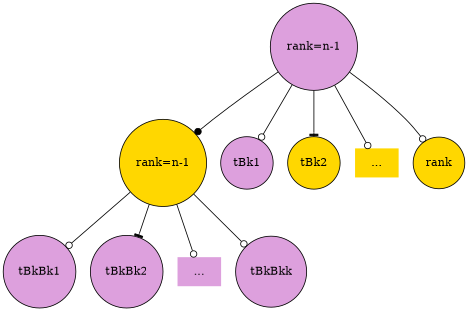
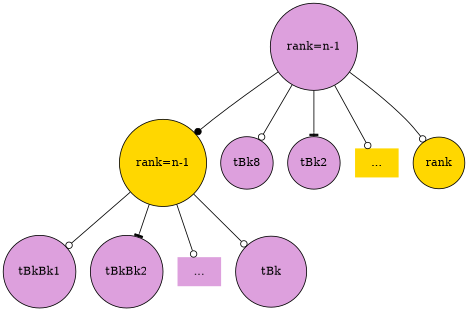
(247, 163) -> (247, 163)
(314, 163) -> (314, 163)
(271, 272) -> (271, 272)
